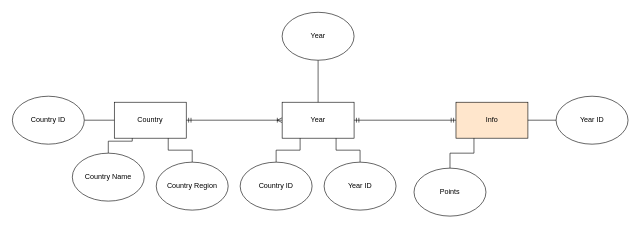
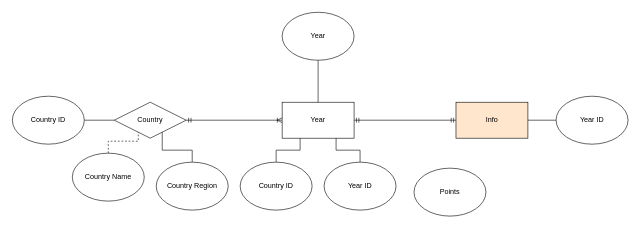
(150, 120) -> (150, 120)
(116, 141) -> (122, 141)
(462, 153) -> none
